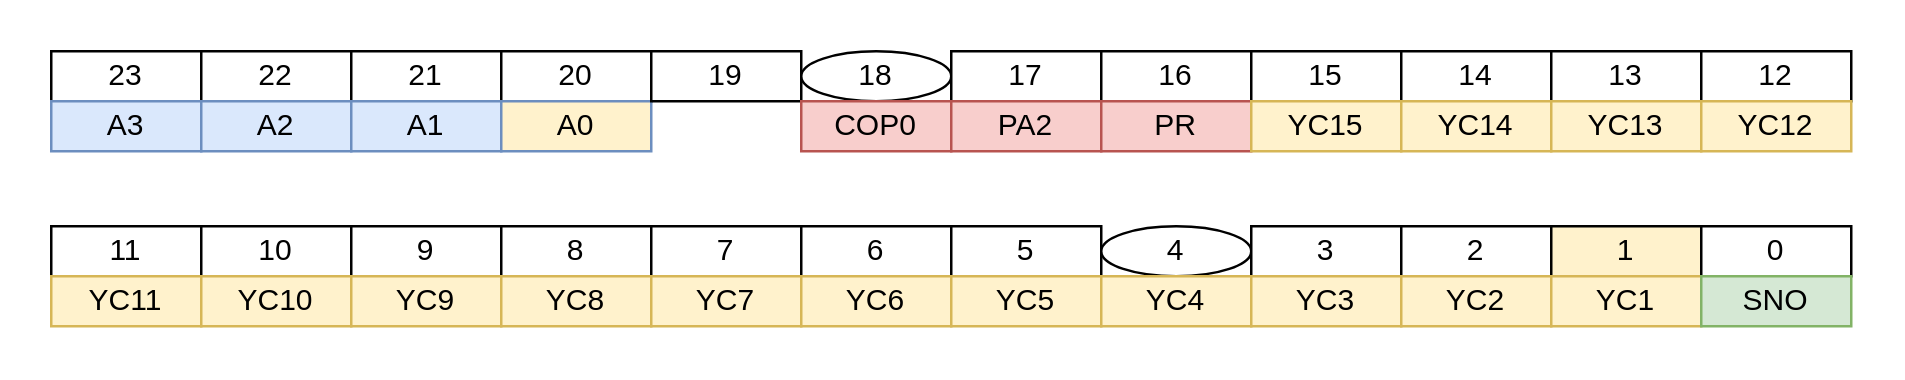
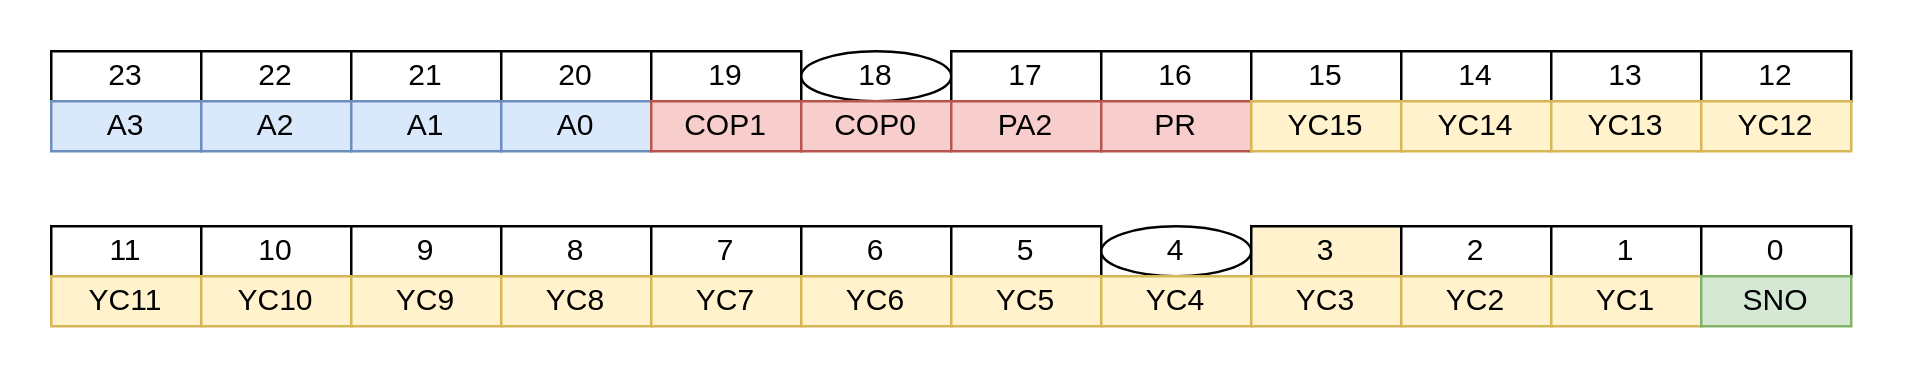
(576, 126) -> (576, 126)
none -> (726, 126)
(1326, 251) -> (1326, 251)
(1626, 251) -> (1626, 251)
